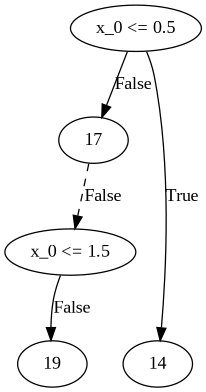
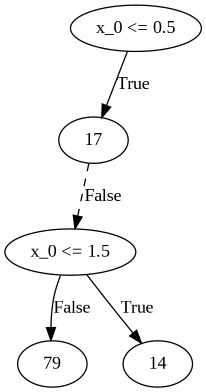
(133, 84) -> (133, 84)
(166, 189) -> (110, 304)
(52, 364) -> (52, 364)
